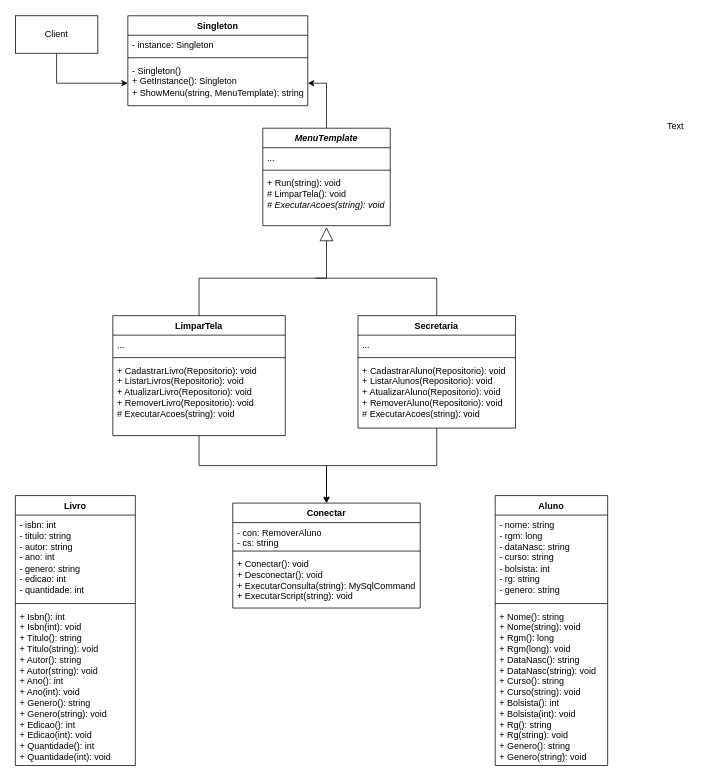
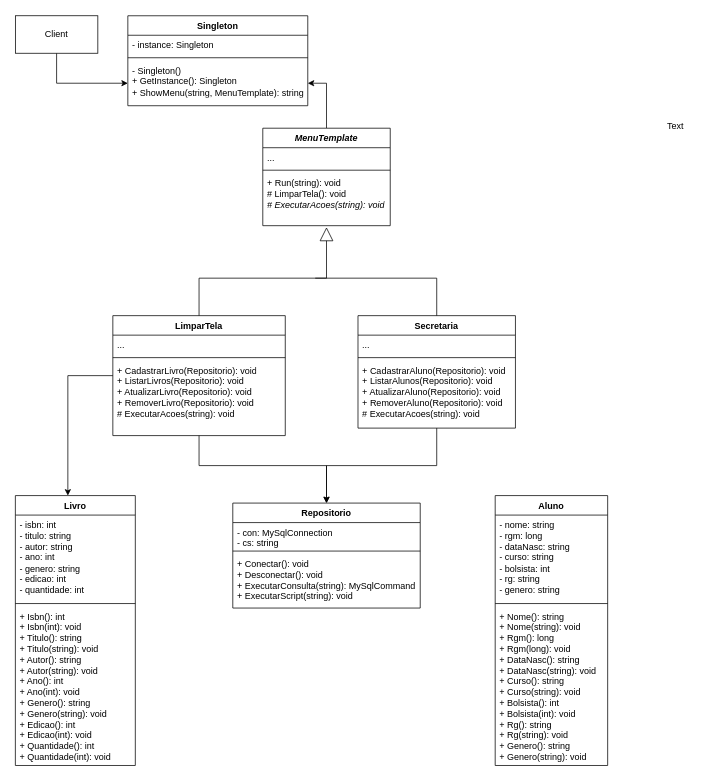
none -> (88, 375)
(327, 514) -> (327, 514)
(281, 538) -> (287, 538)
